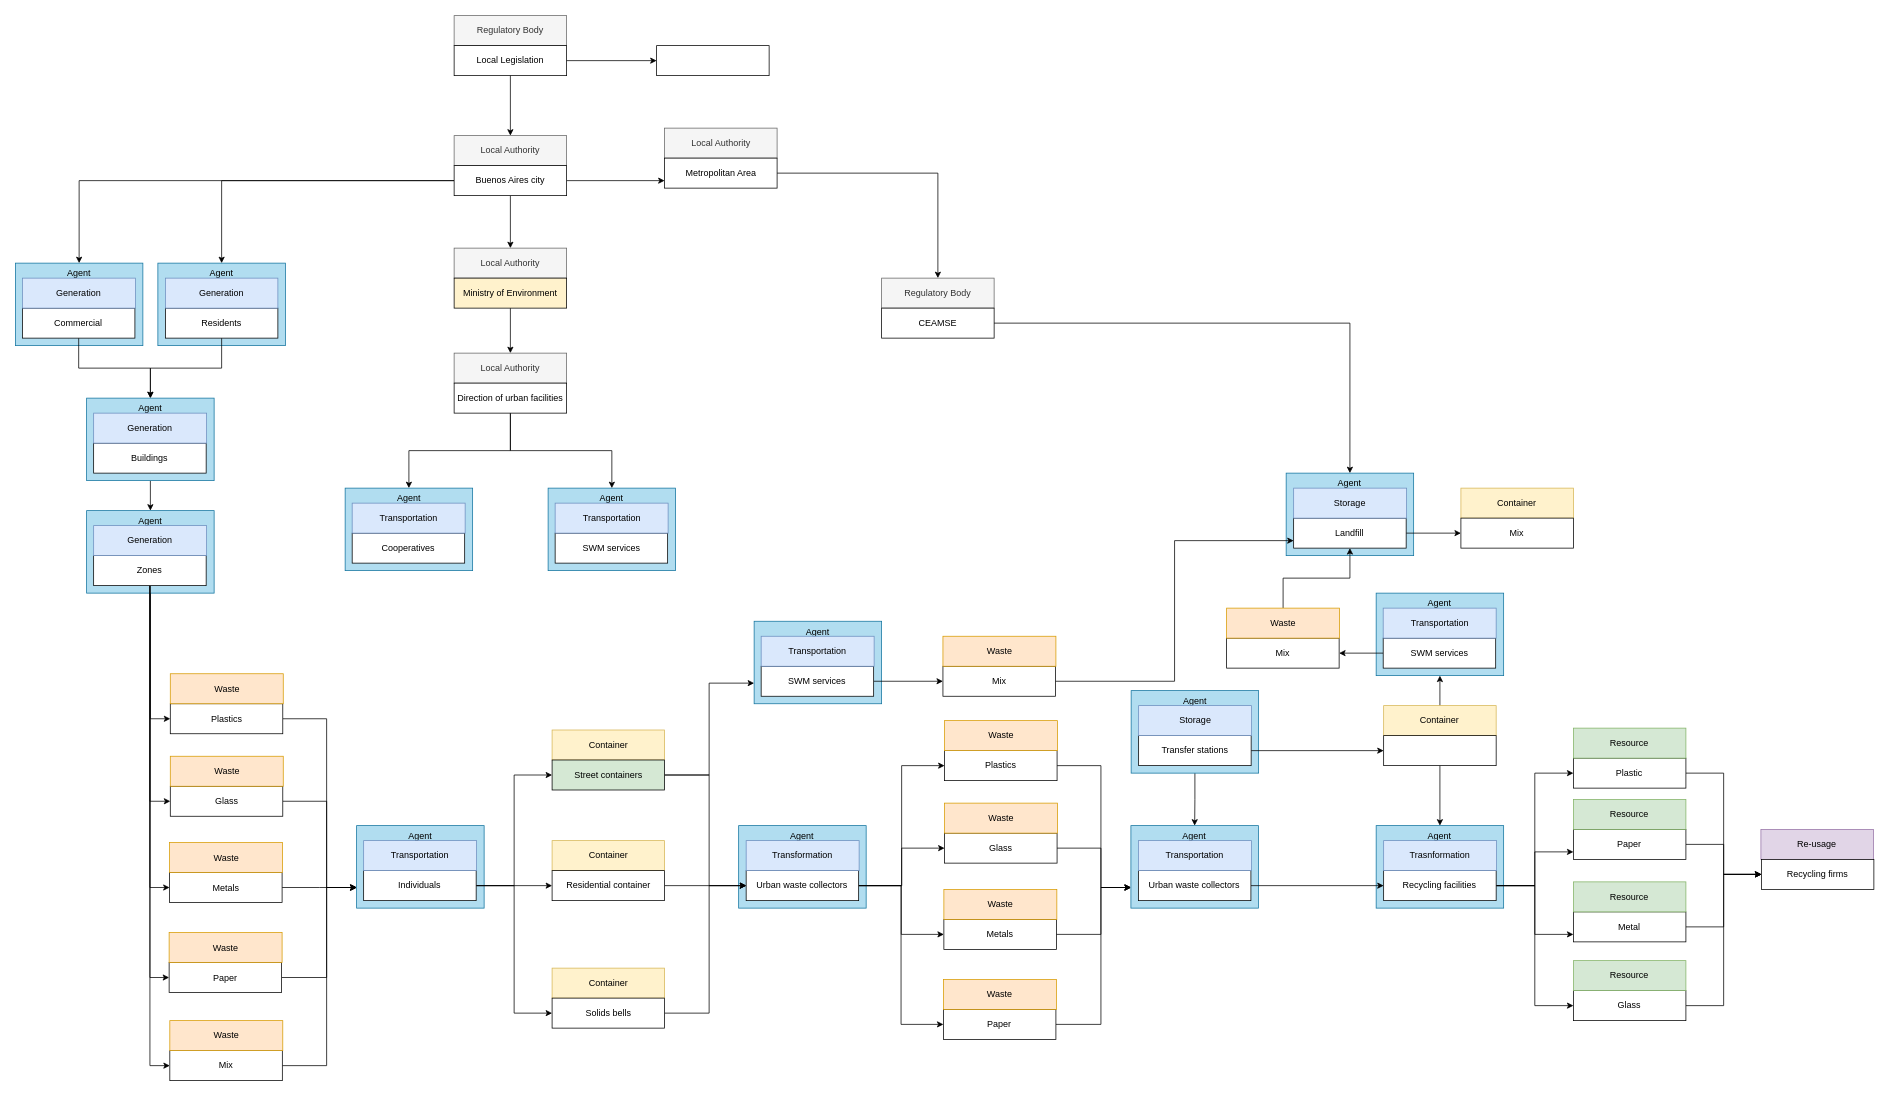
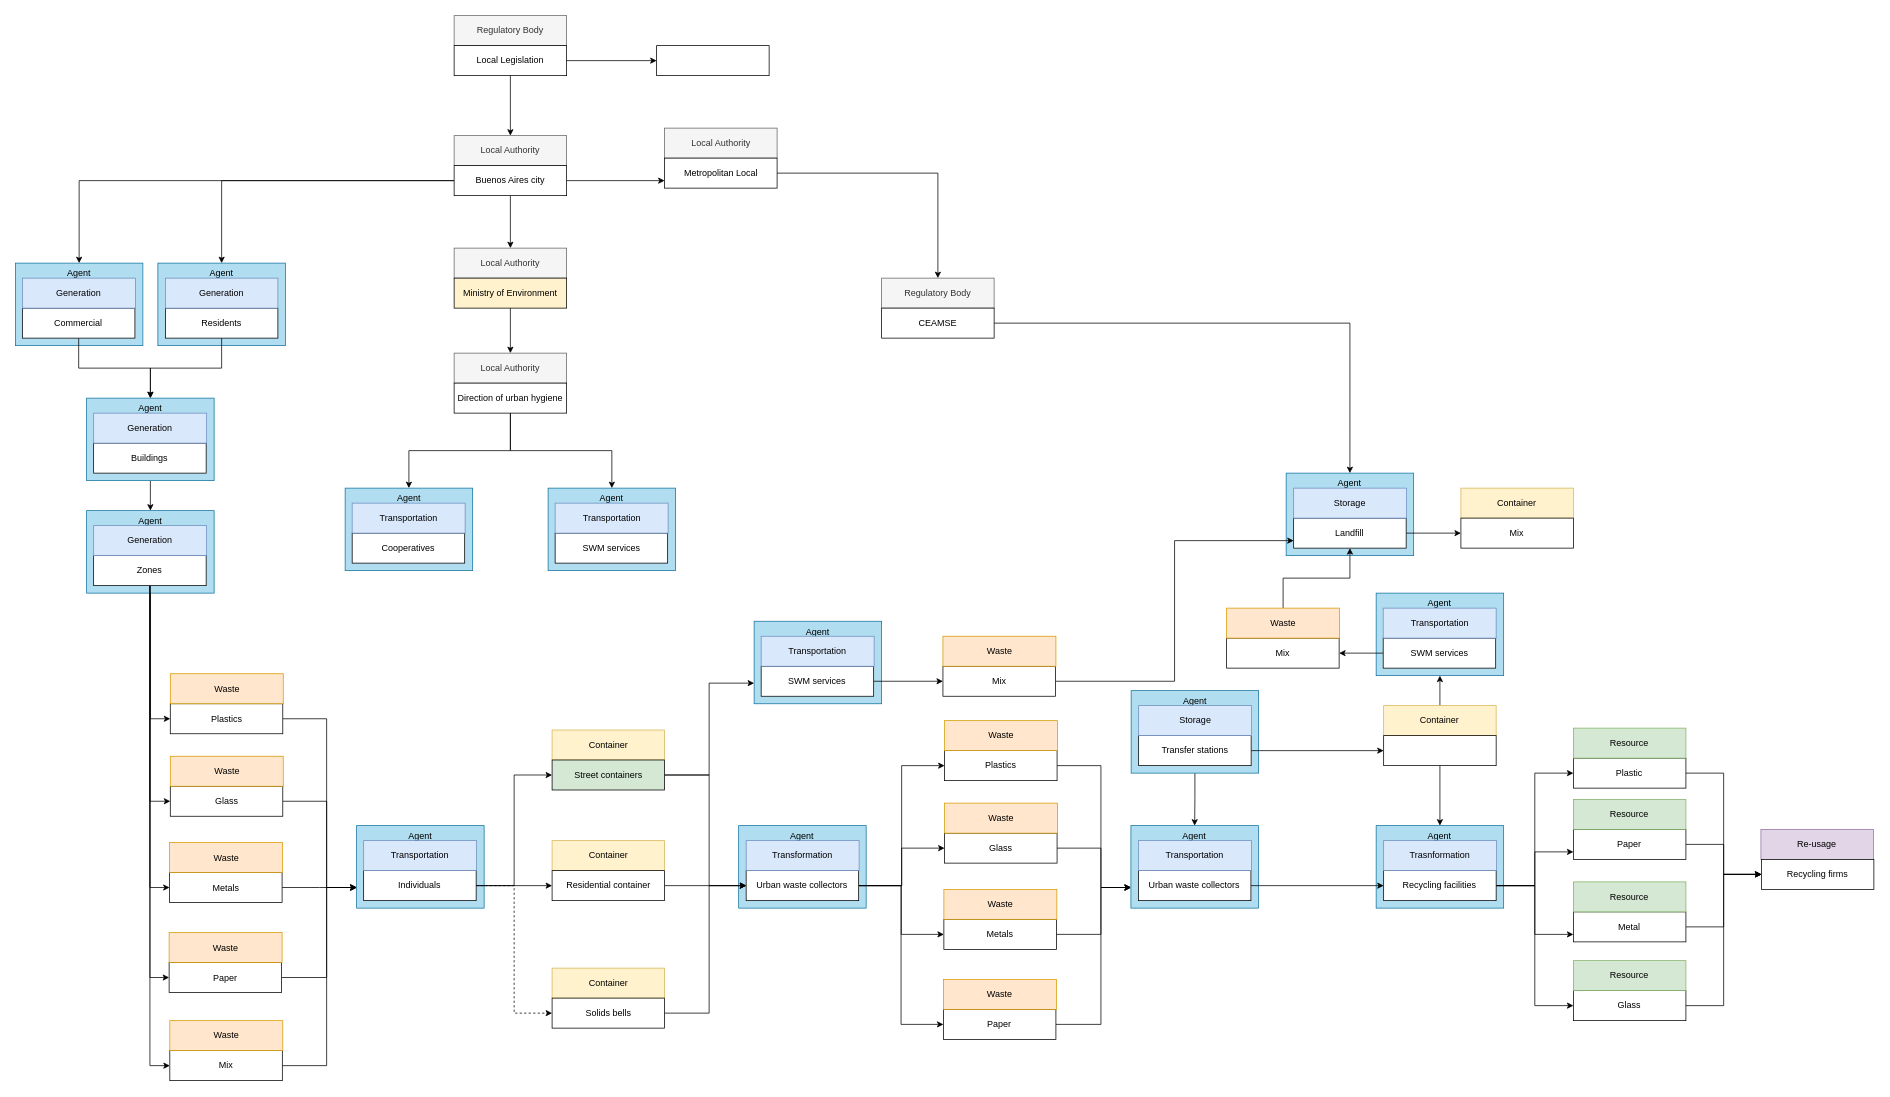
(721, 173) -> (721, 173)
(510, 398) -> (510, 398)
(514, 967) -> (514, 967)
